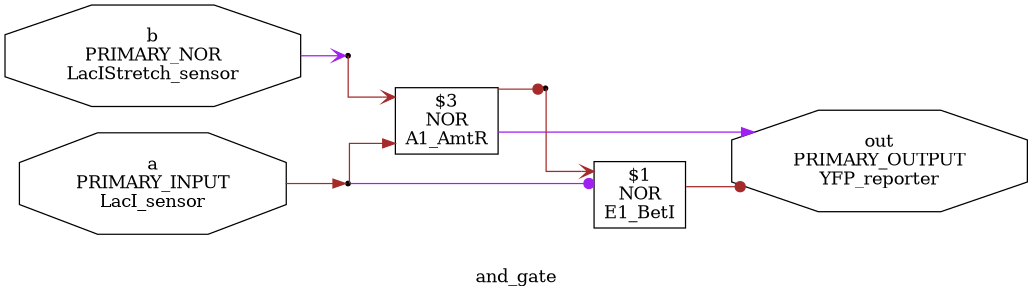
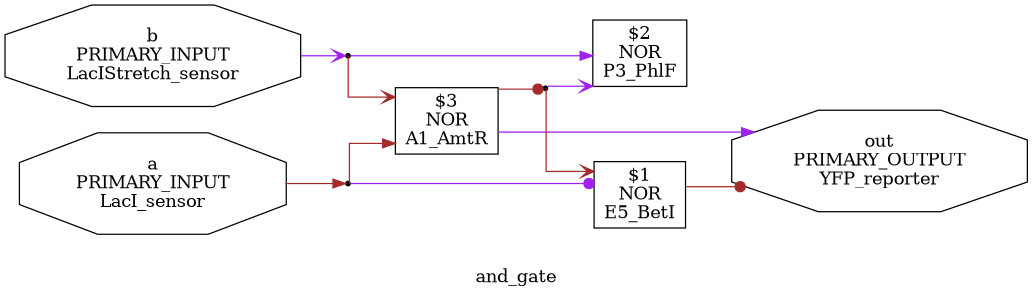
none -> (640, 53)
(153, 56) -> (153, 56)
(640, 195) -> (640, 195)
